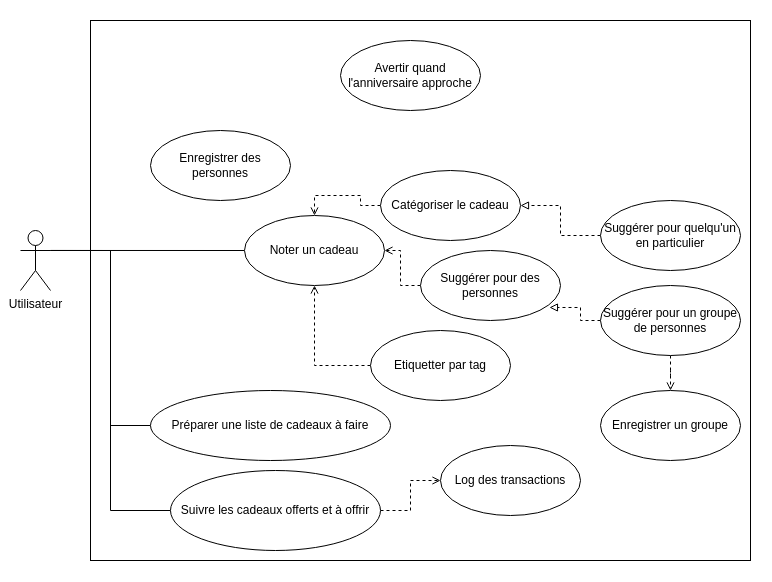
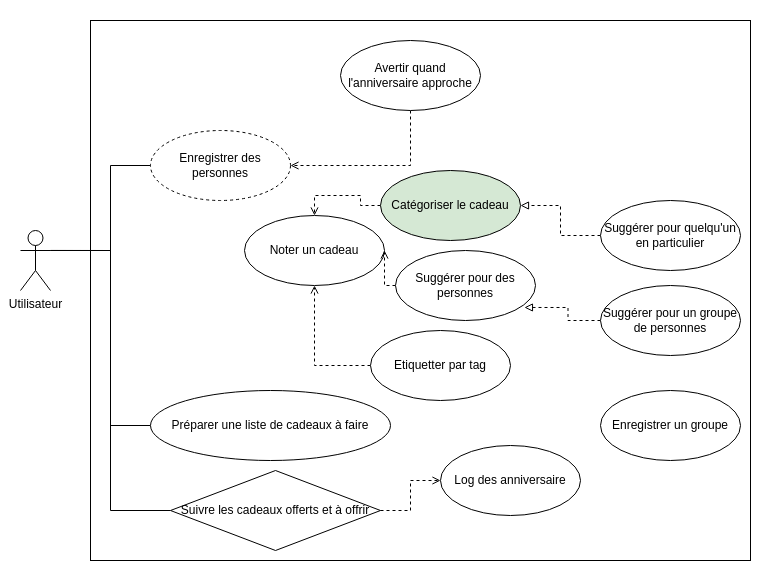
(221, 166) -> (221, 166)
none -> (379, 166)
none -> (111, 187)
(451, 206) -> (451, 206)
(179, 250) -> none
(491, 286) -> (466, 286)
(671, 375) -> none
(511, 481) -> (511, 481)
(276, 511) -> (276, 511)
